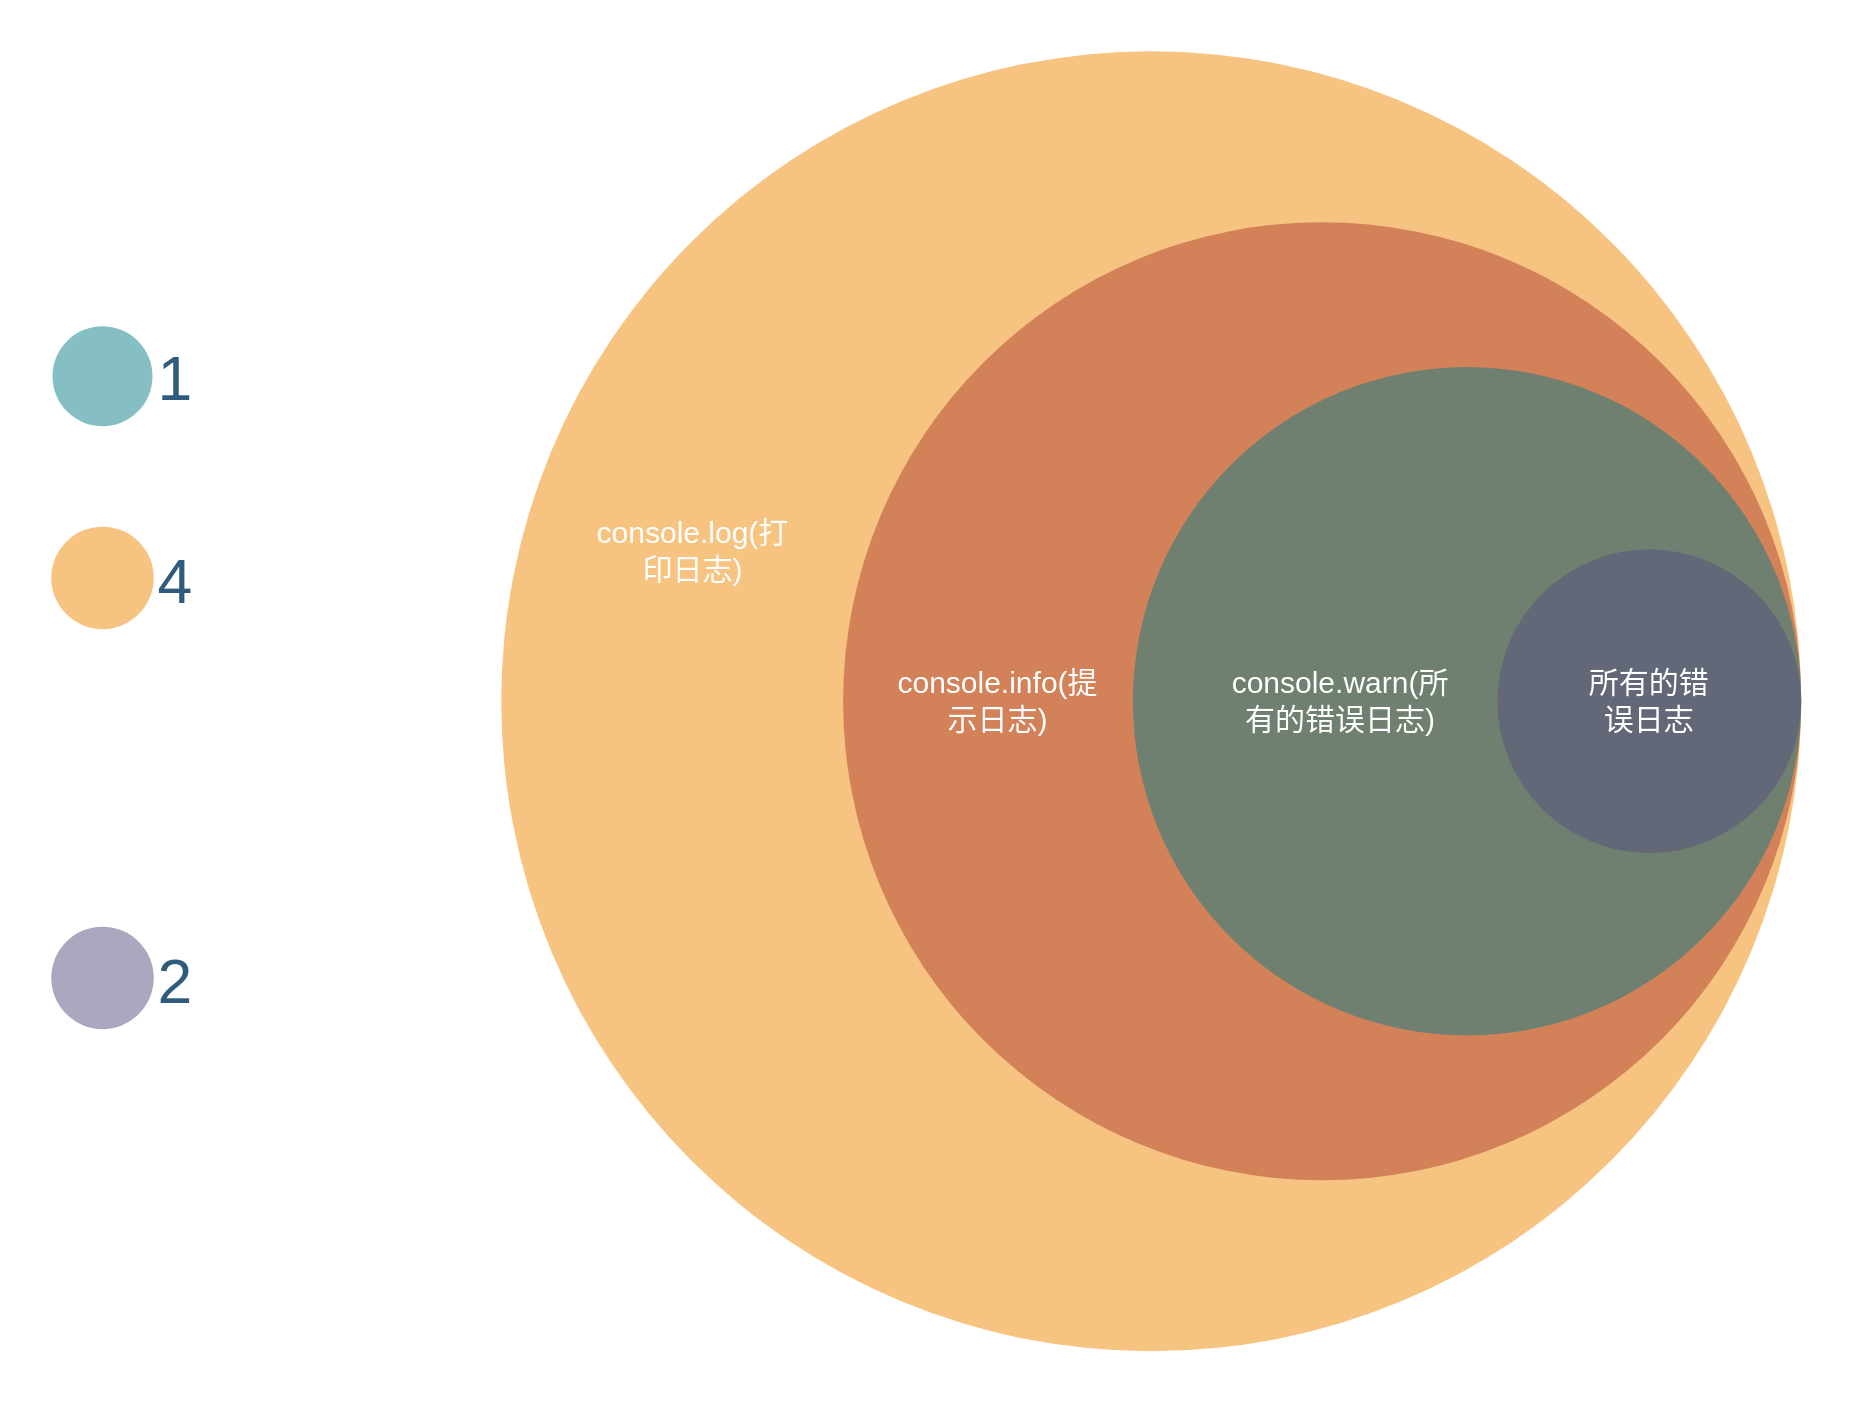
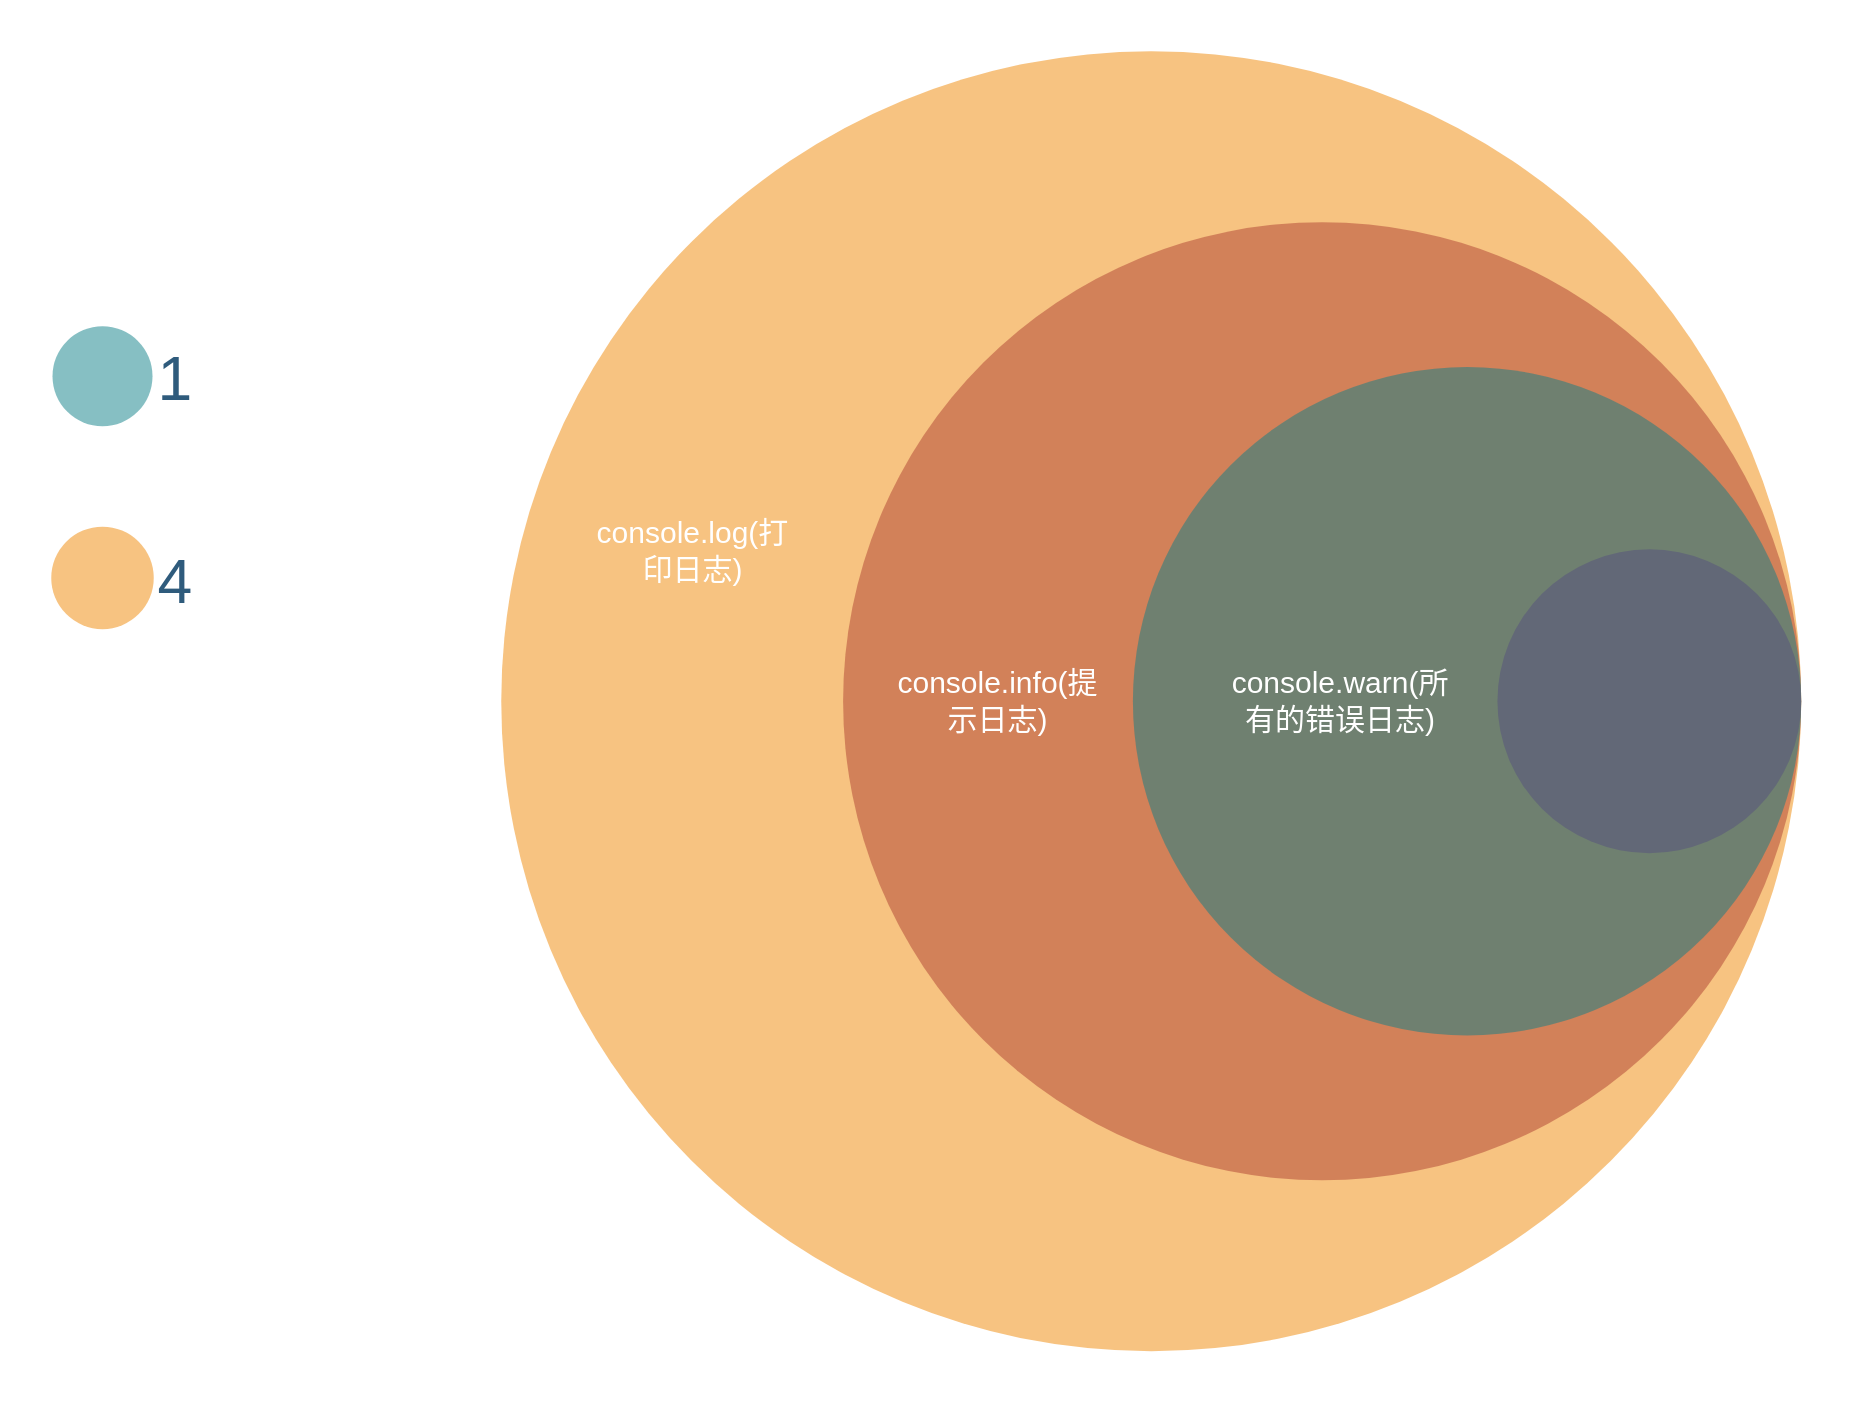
(1649, 701) -> none
(103, 978) -> none
